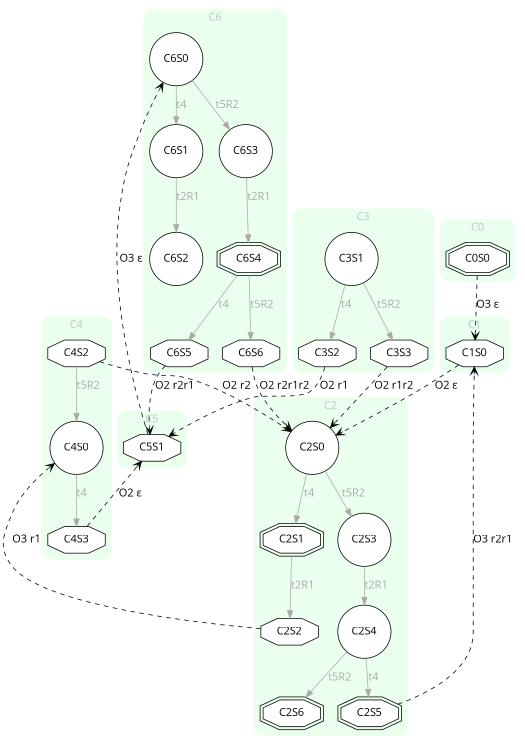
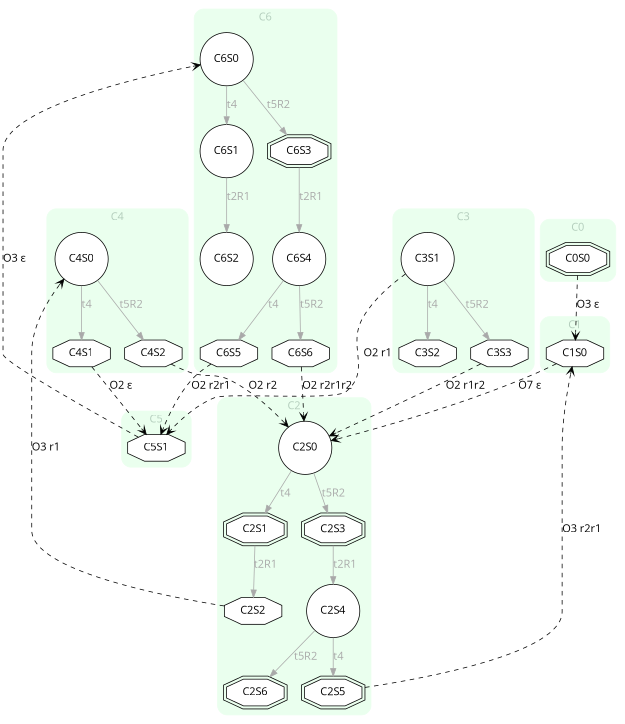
(246, 151) -> (299, 151)
(249, 259) -> (299, 259)
(446, 386) -> (530, 386)
(77, 390) -> (118, 307)
(233, 404) -> (347, 390)
(77, 540) -> (82, 353)
(364, 540) -> (333, 529)
